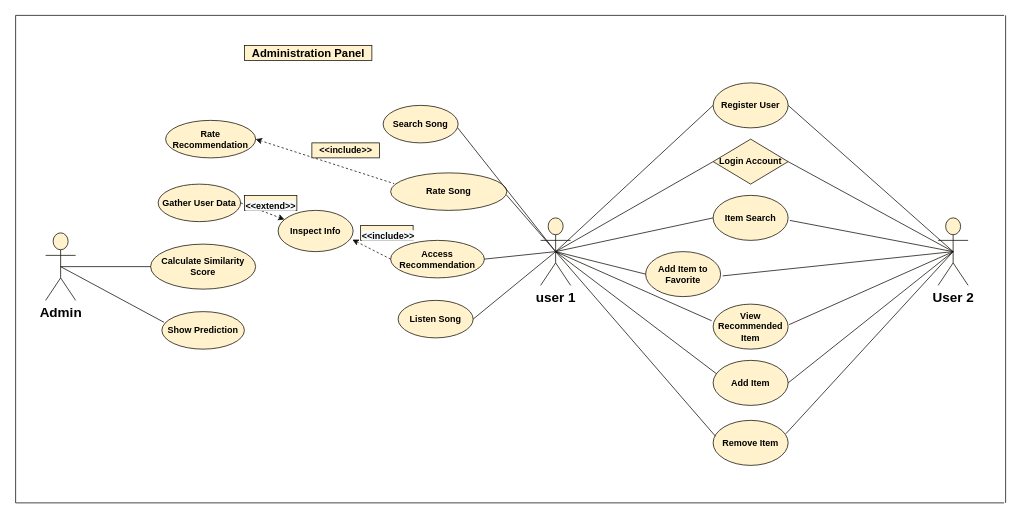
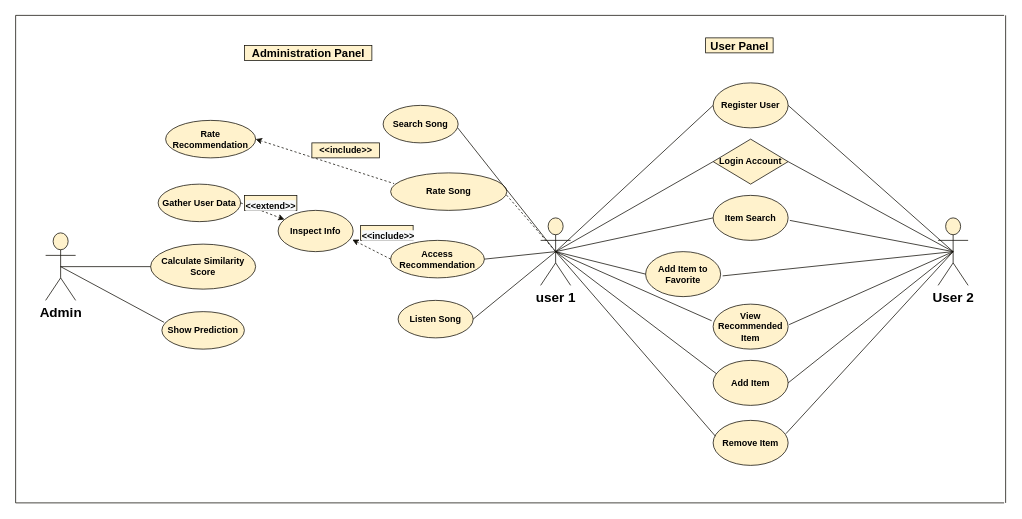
none -> (739, 45)
(521, 212) -> (521, 212)
